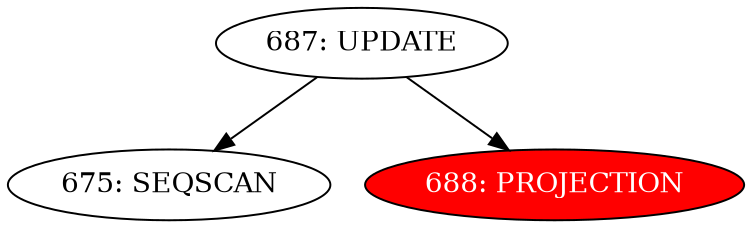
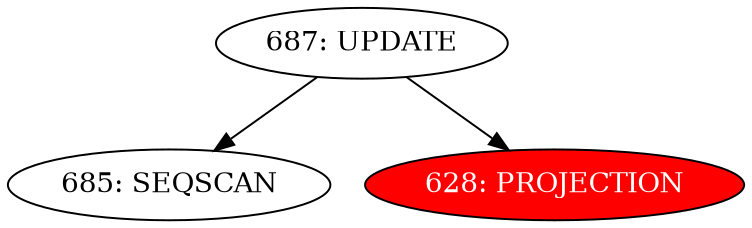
(169, 185) -> (169, 185)
(555, 185) -> (555, 185)
